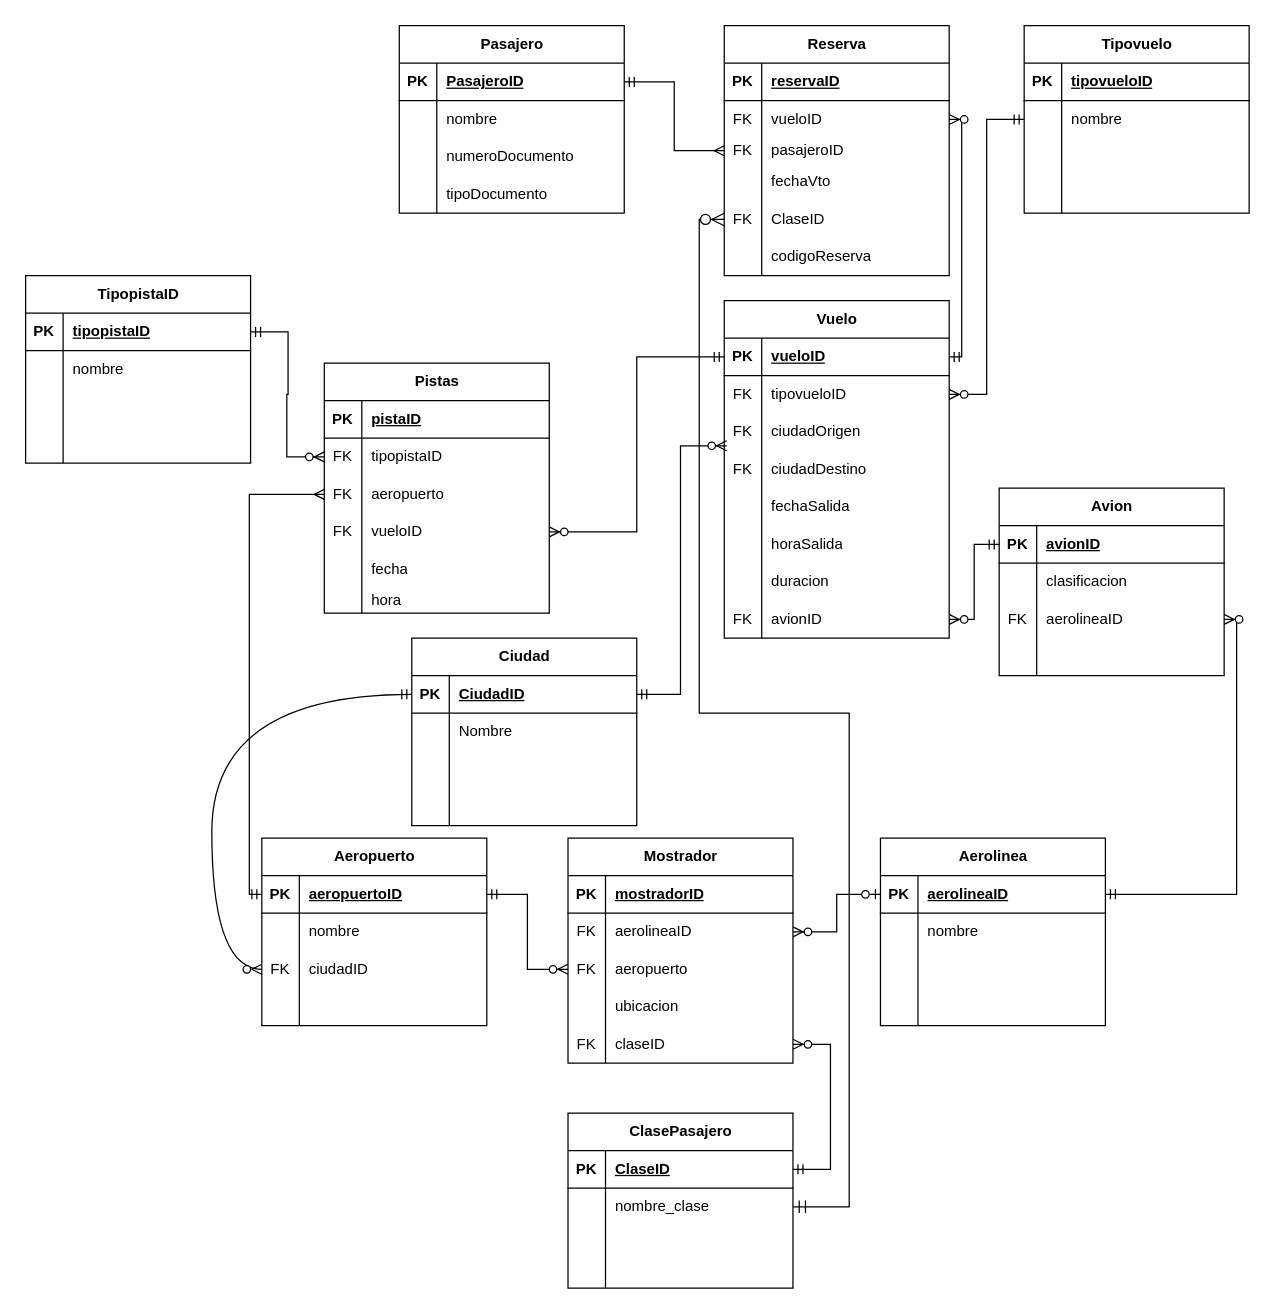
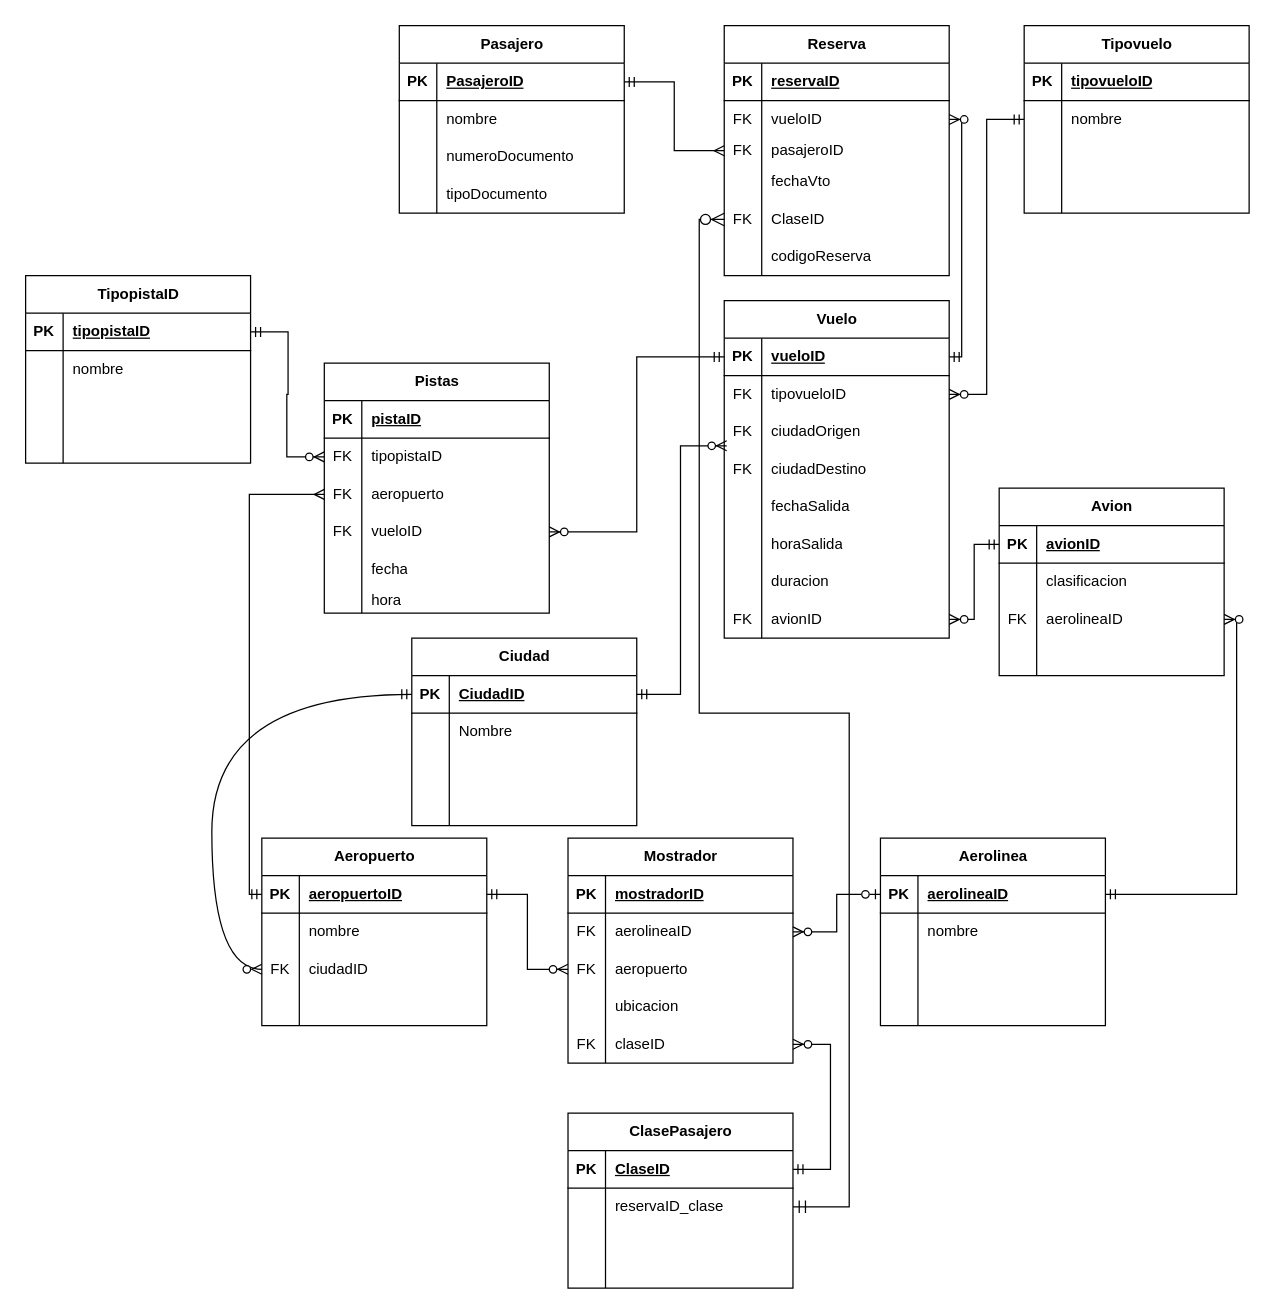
(664, 1207) -> (677, 1207)
